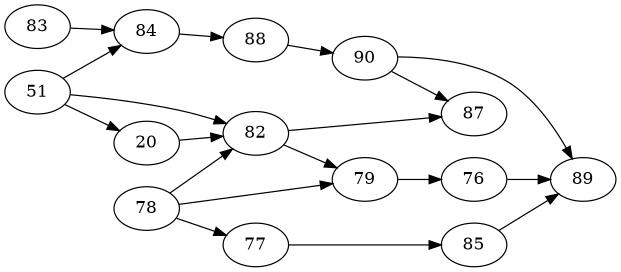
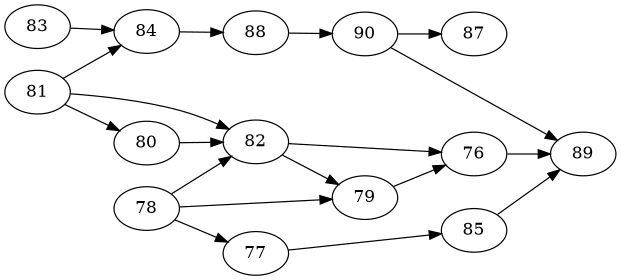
(38, 92) -> (38, 92)
(359, 124) -> (359, 148)
(147, 143) -> (147, 143)
